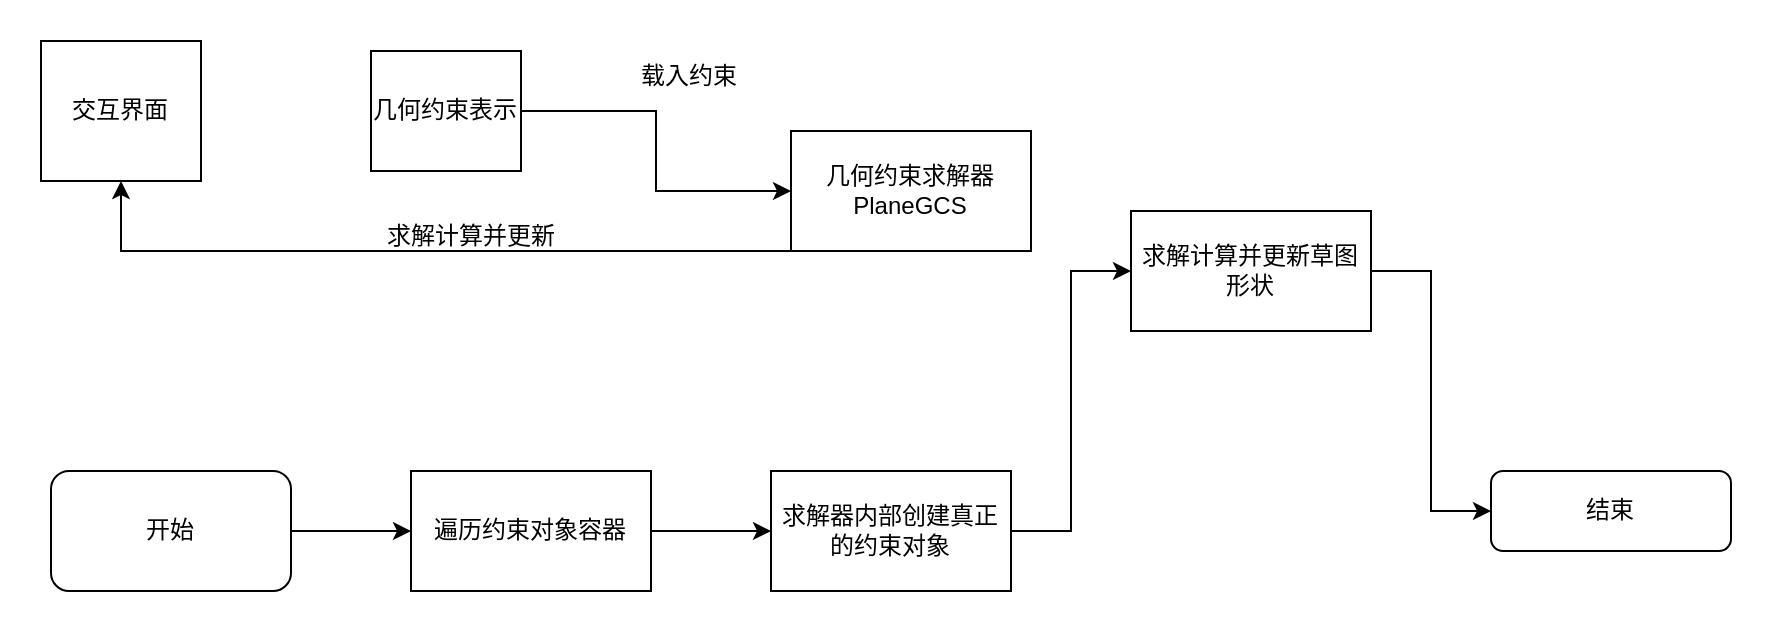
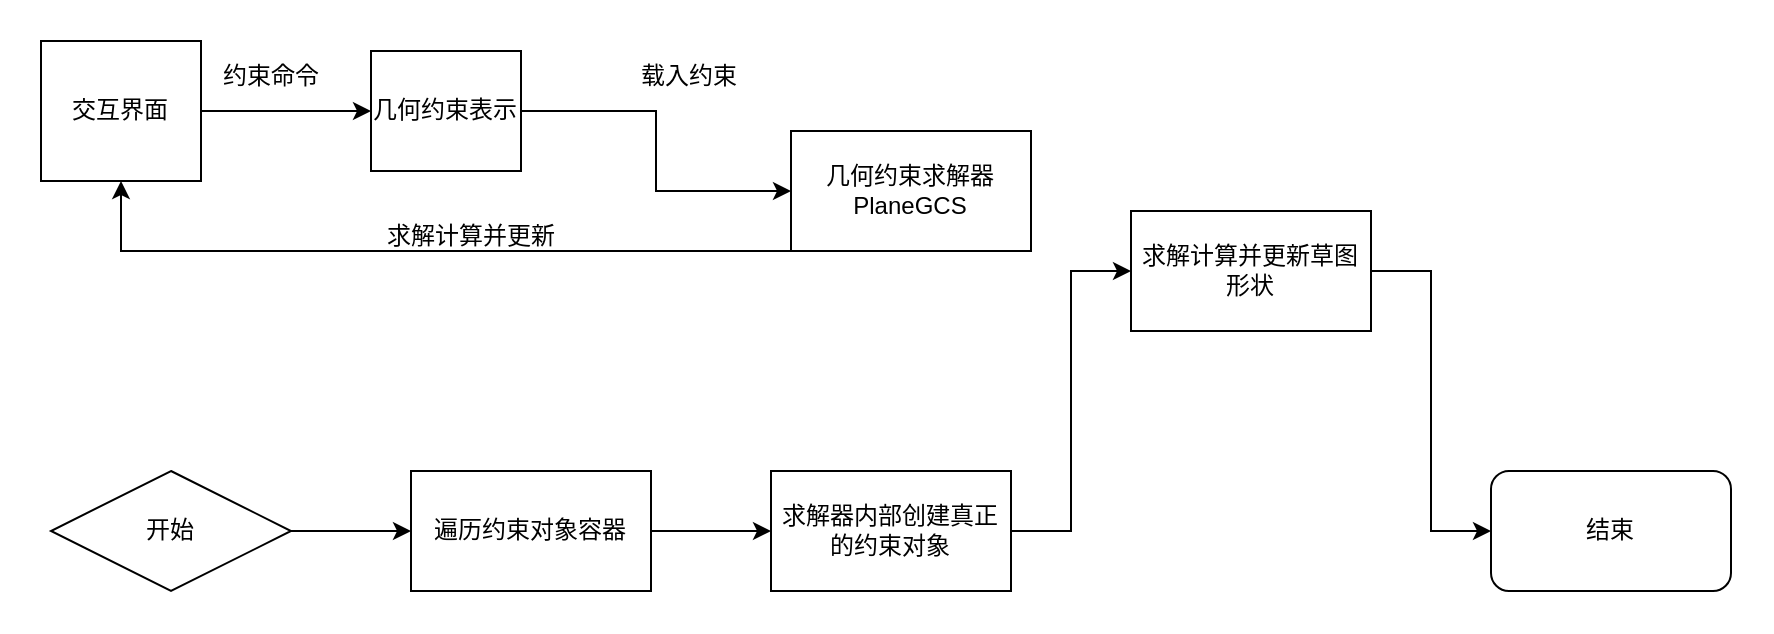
none -> (271, 77)
none -> (279, 111)
(1611, 511) -> (1611, 531)
(171, 531) -> (171, 531)
